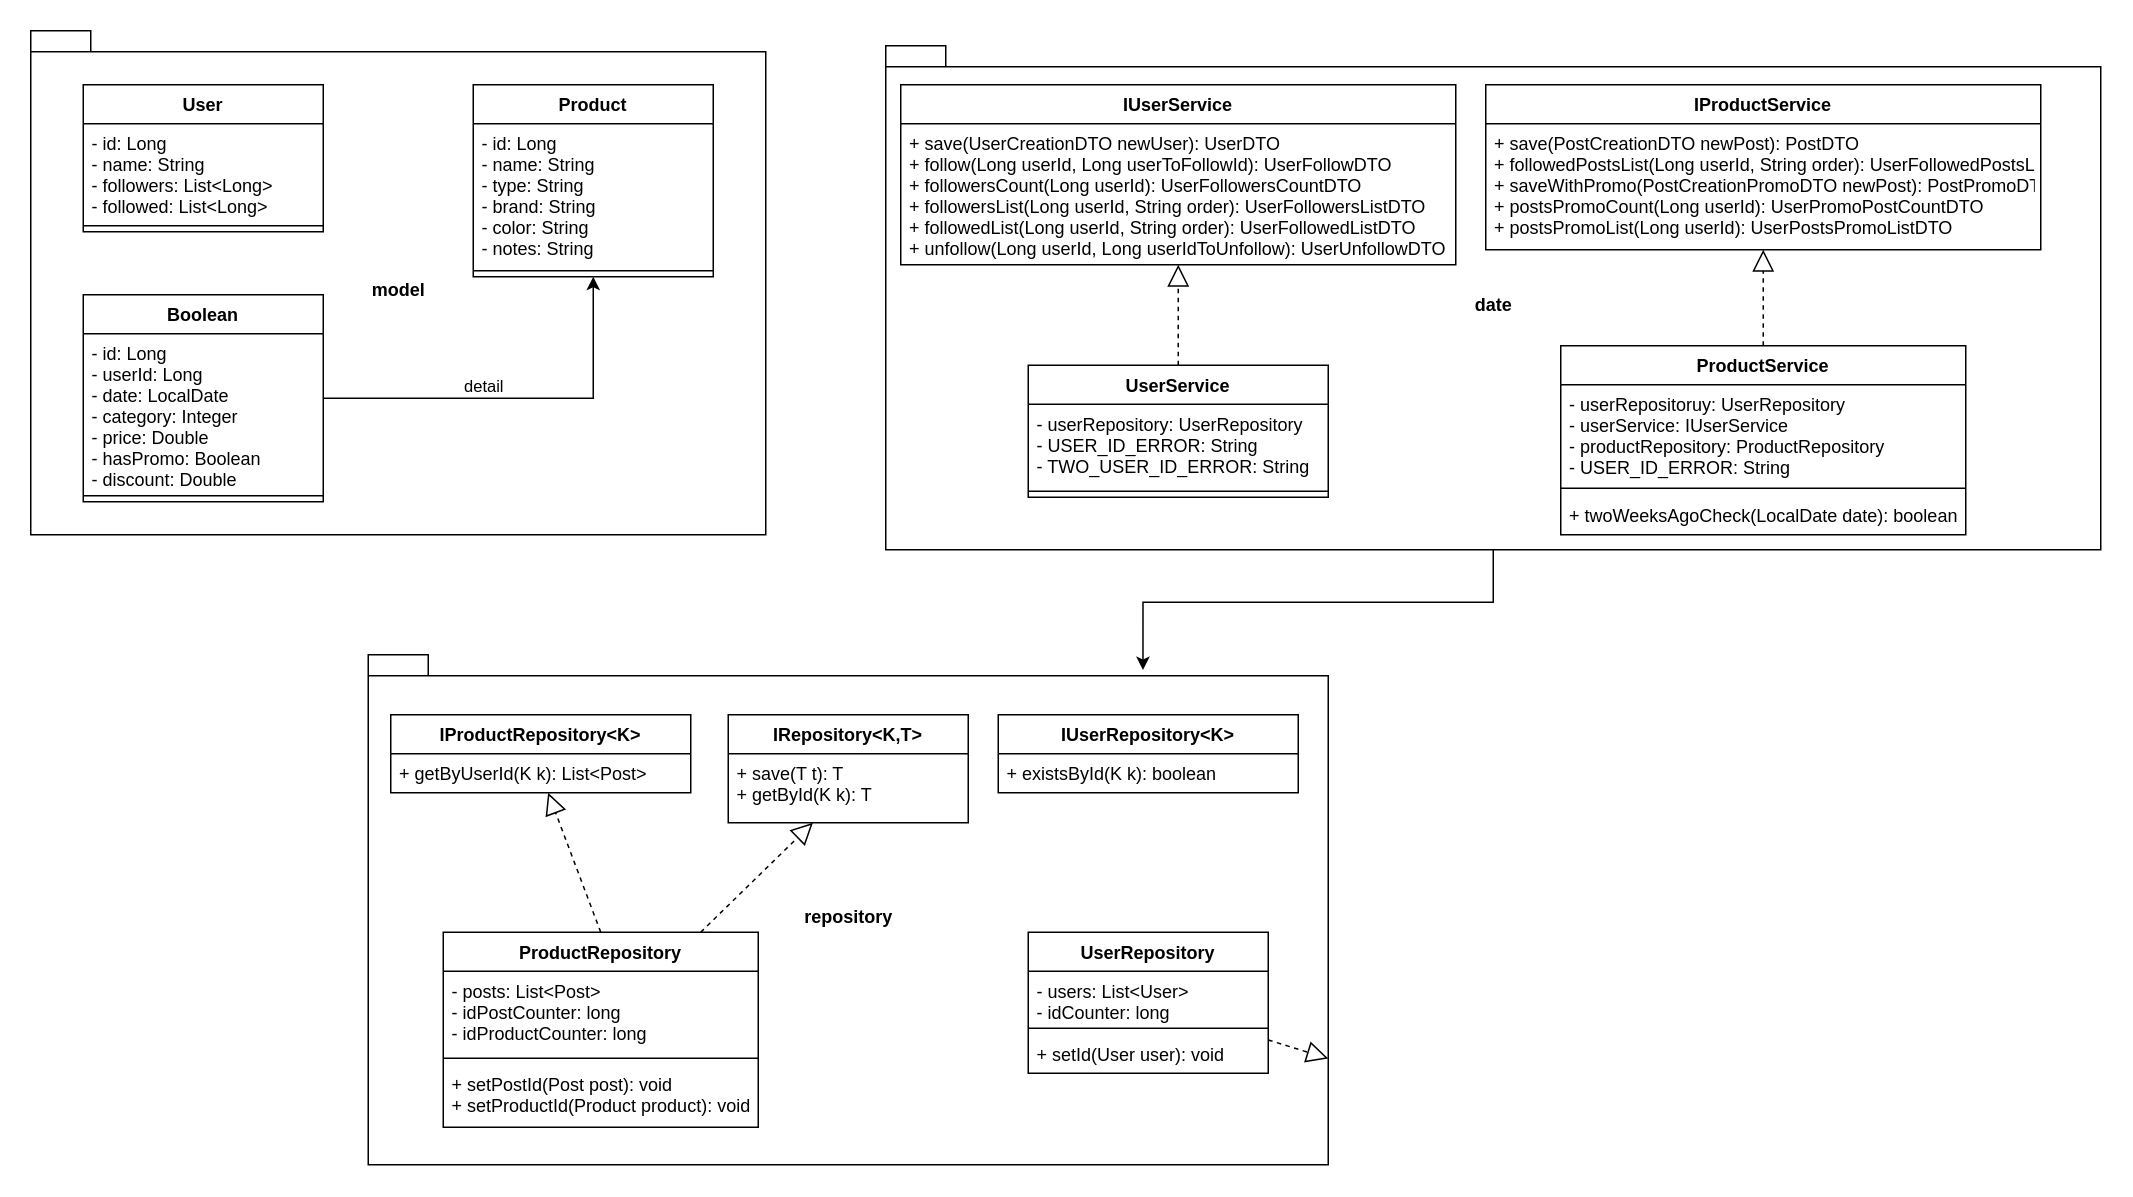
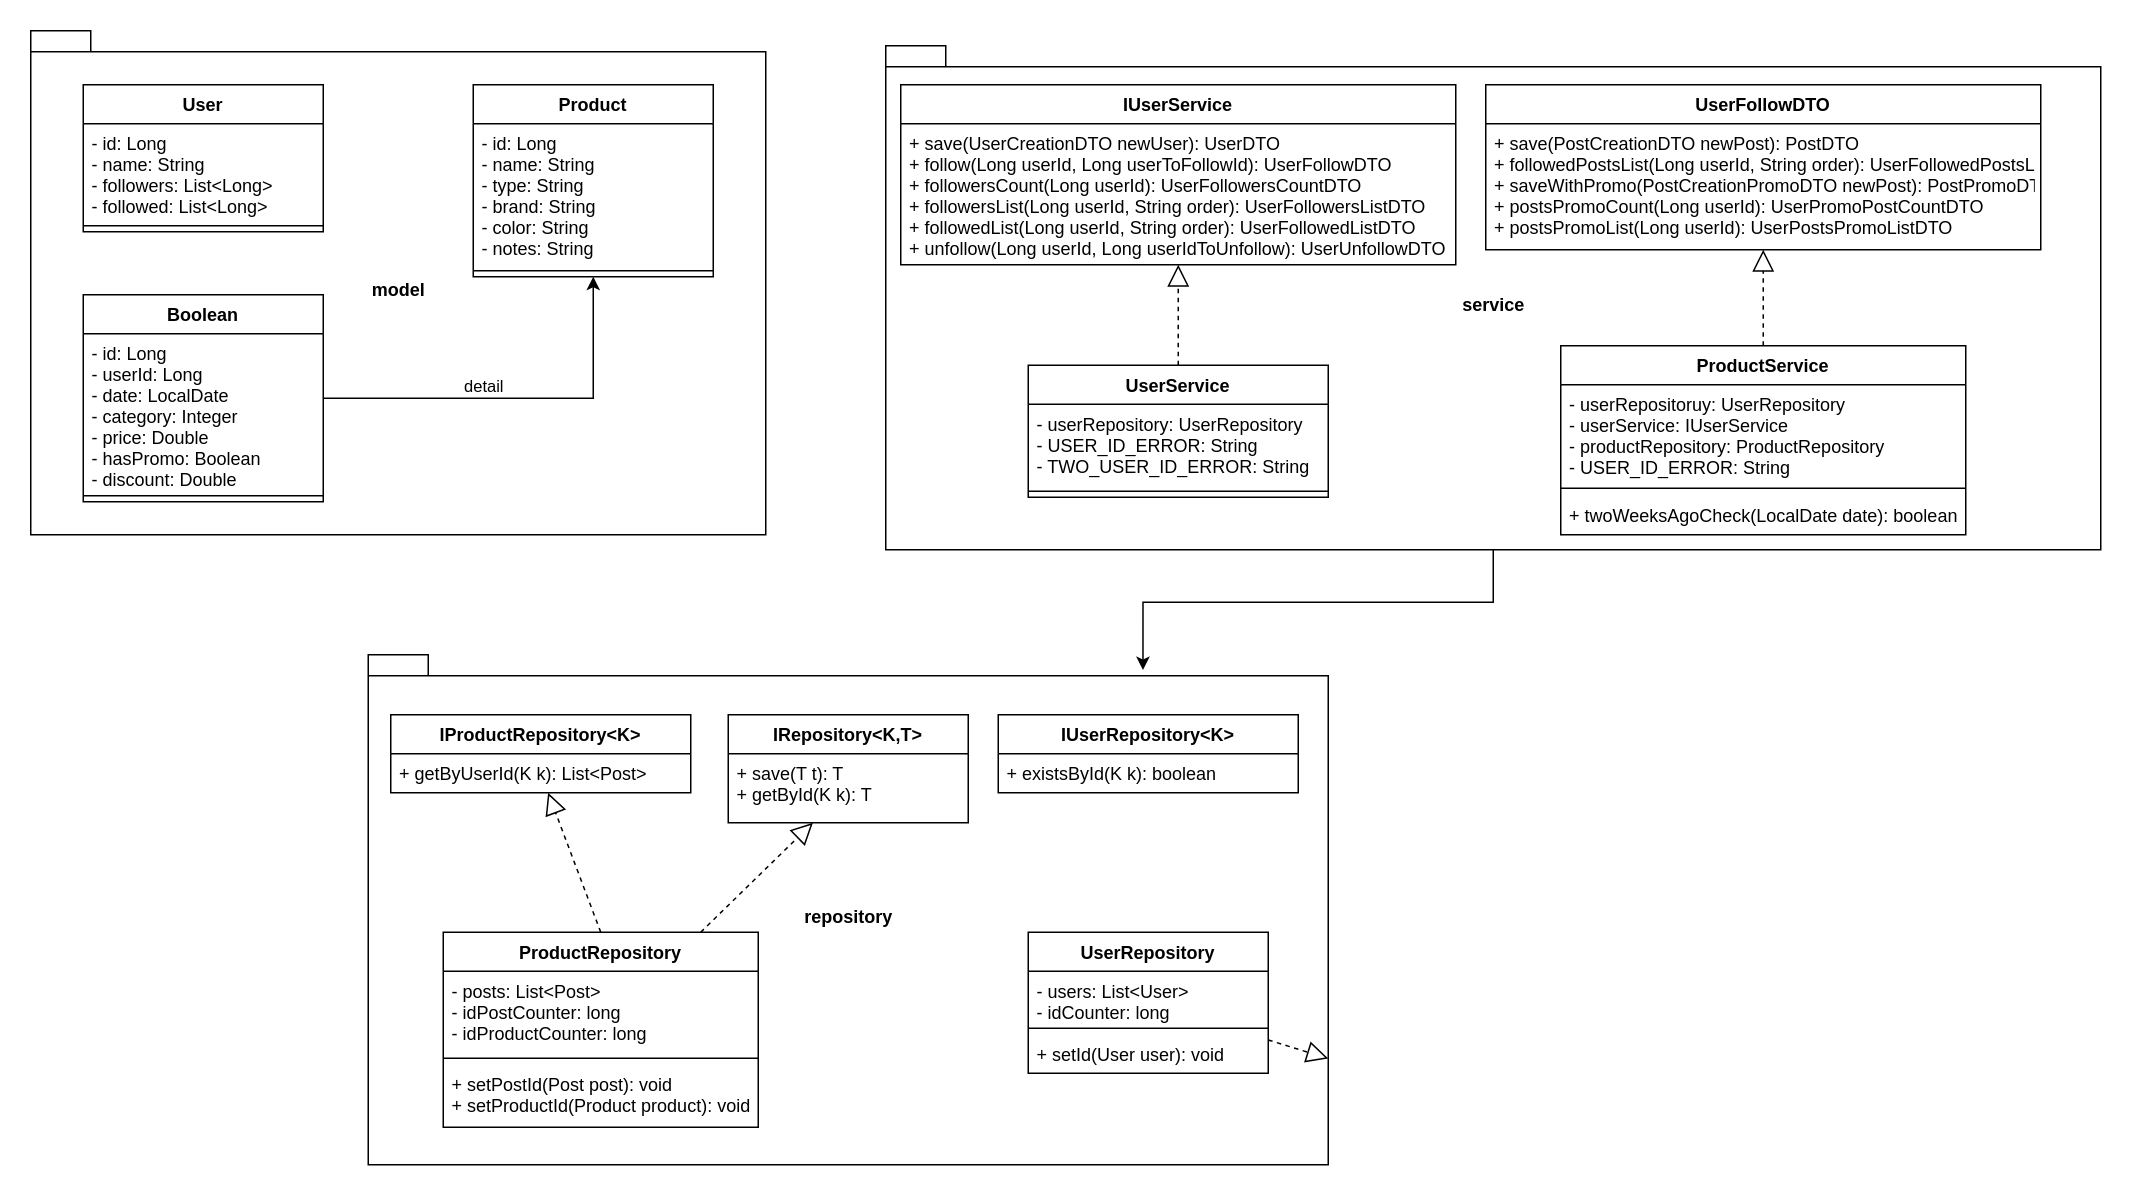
(1763, 105) -> (1763, 105)
(1494, 305) -> (1494, 305)
